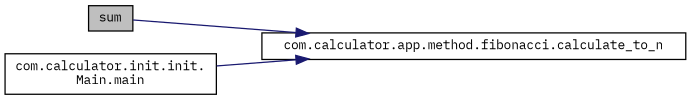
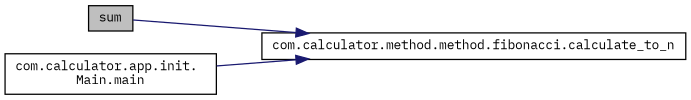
(474, 46) -> (474, 46)
(111, 74) -> (111, 74)
